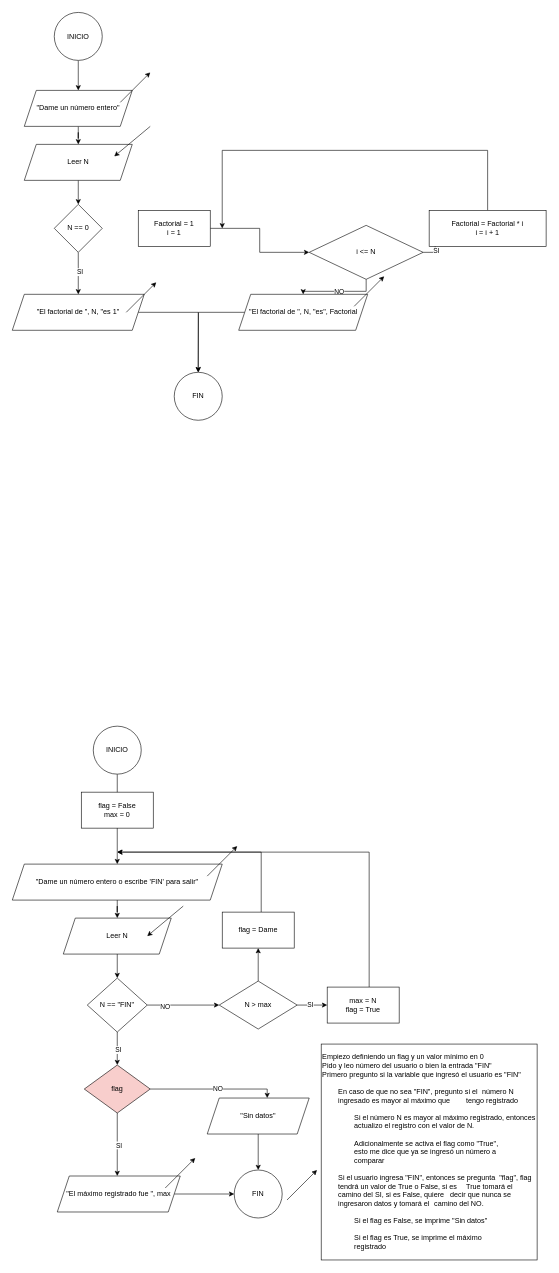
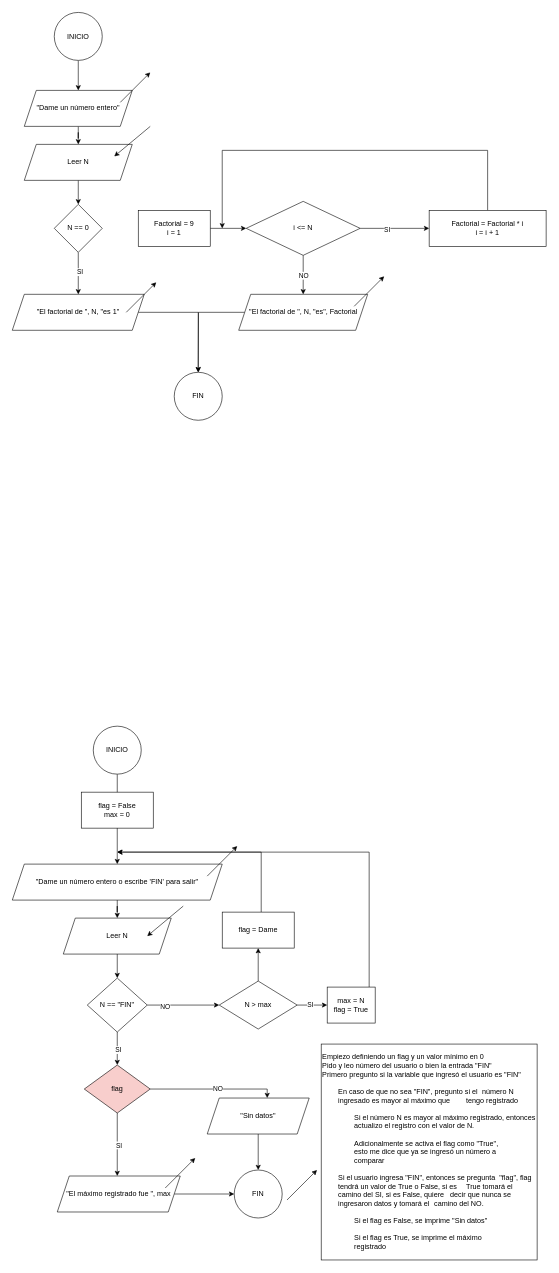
(174, 228) -> (174, 228)
(366, 252) -> (303, 228)
(363, 1005) -> (351, 1005)
